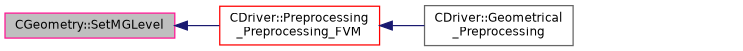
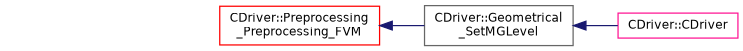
(90, 26) -> none
(499, 26) -> (499, 26)
none -> (678, 26)
